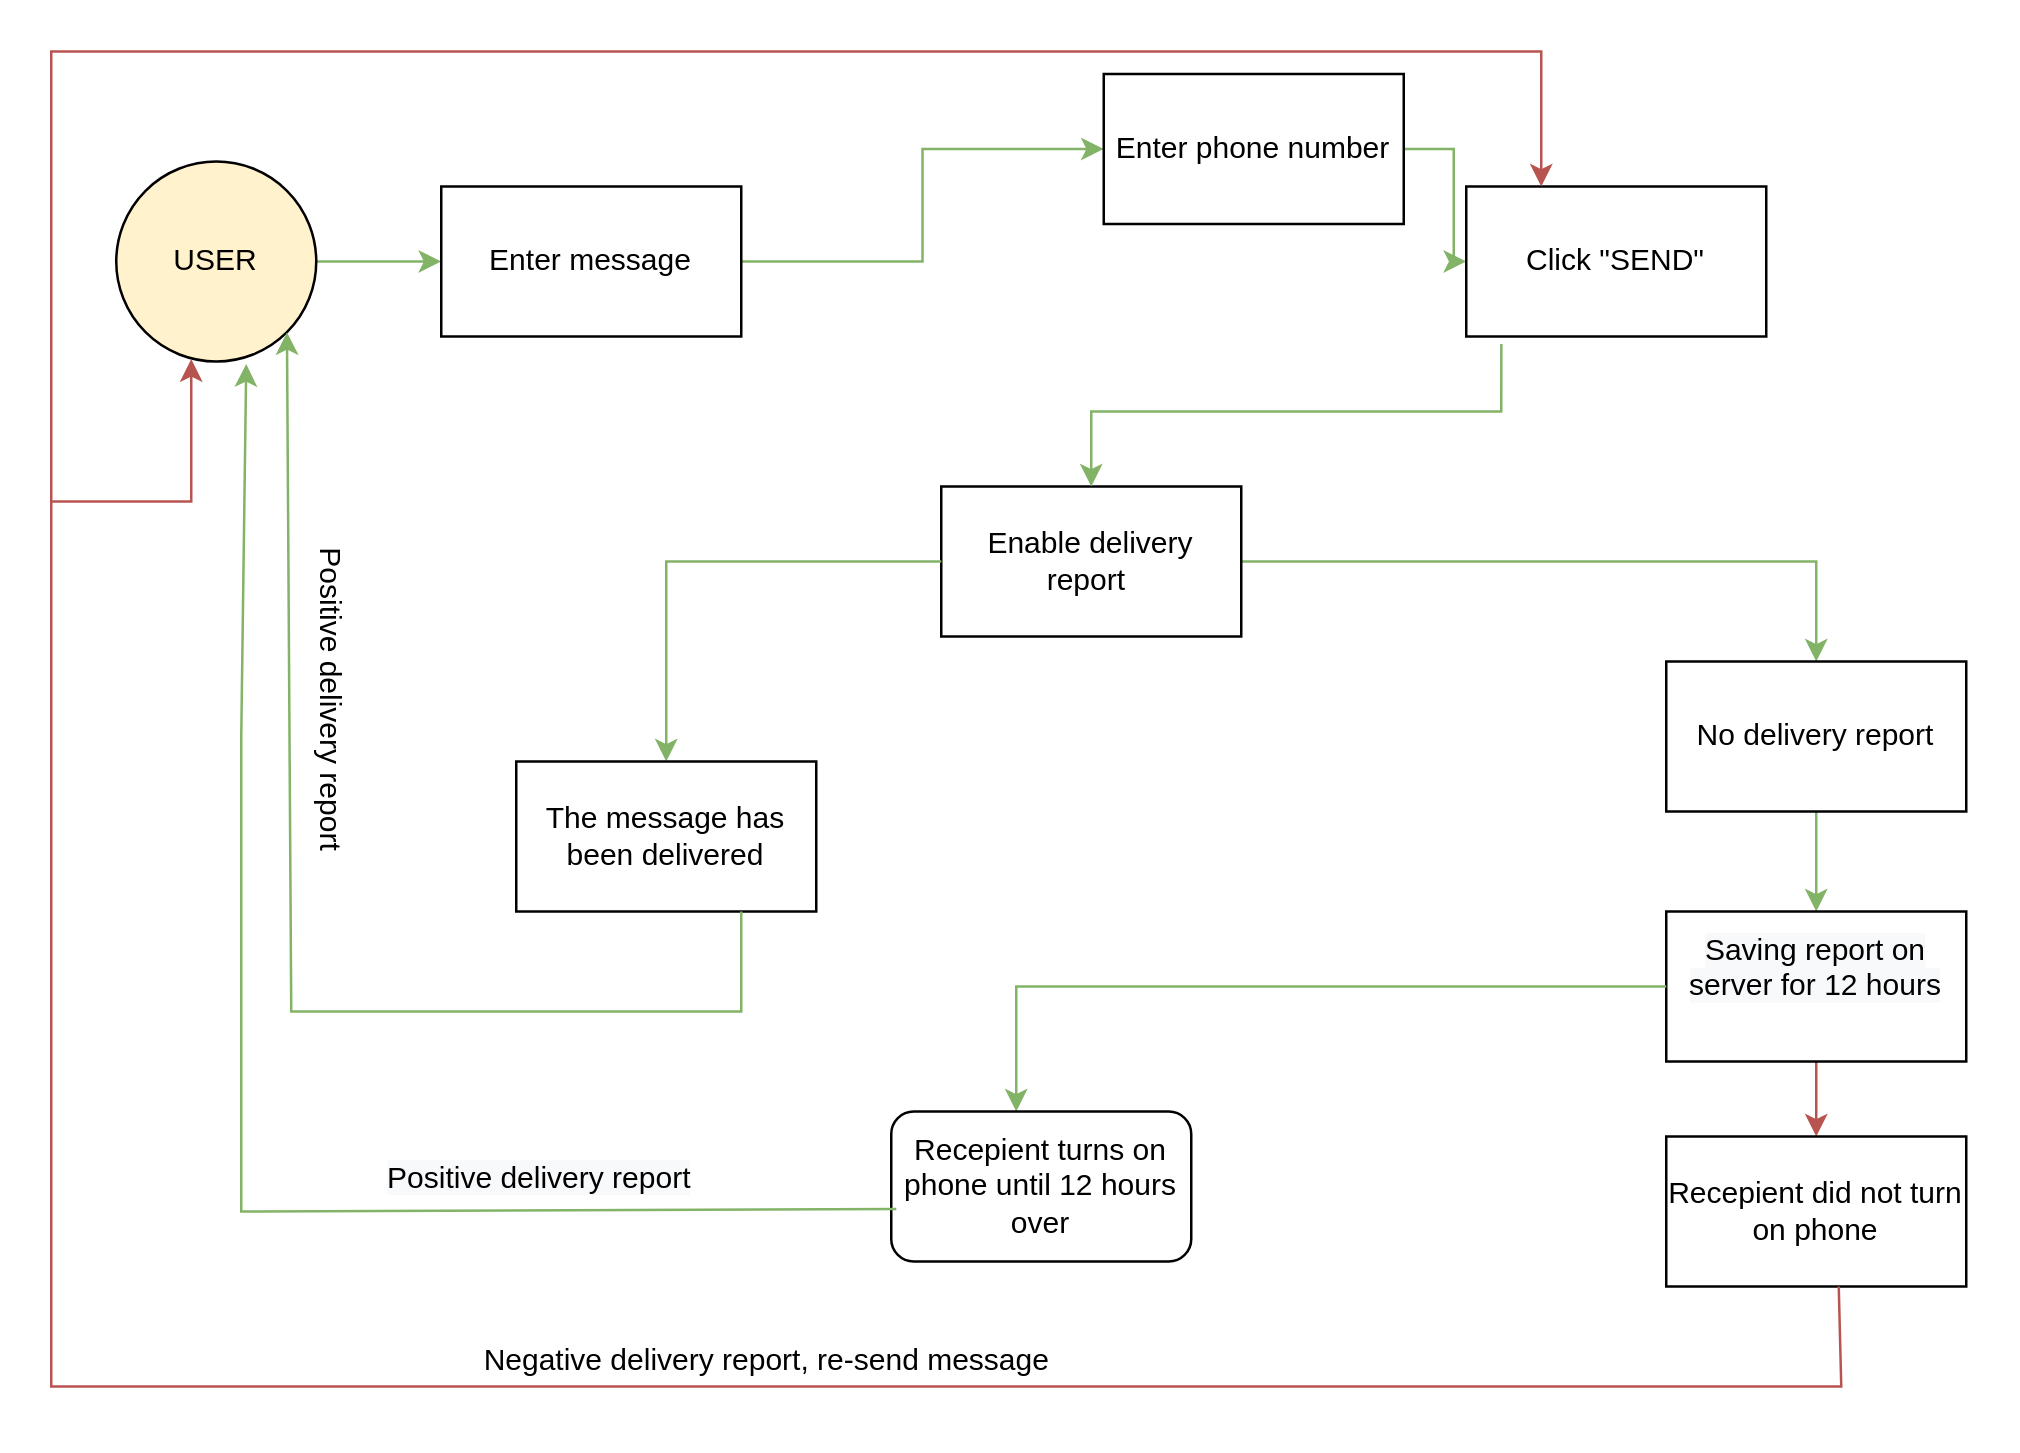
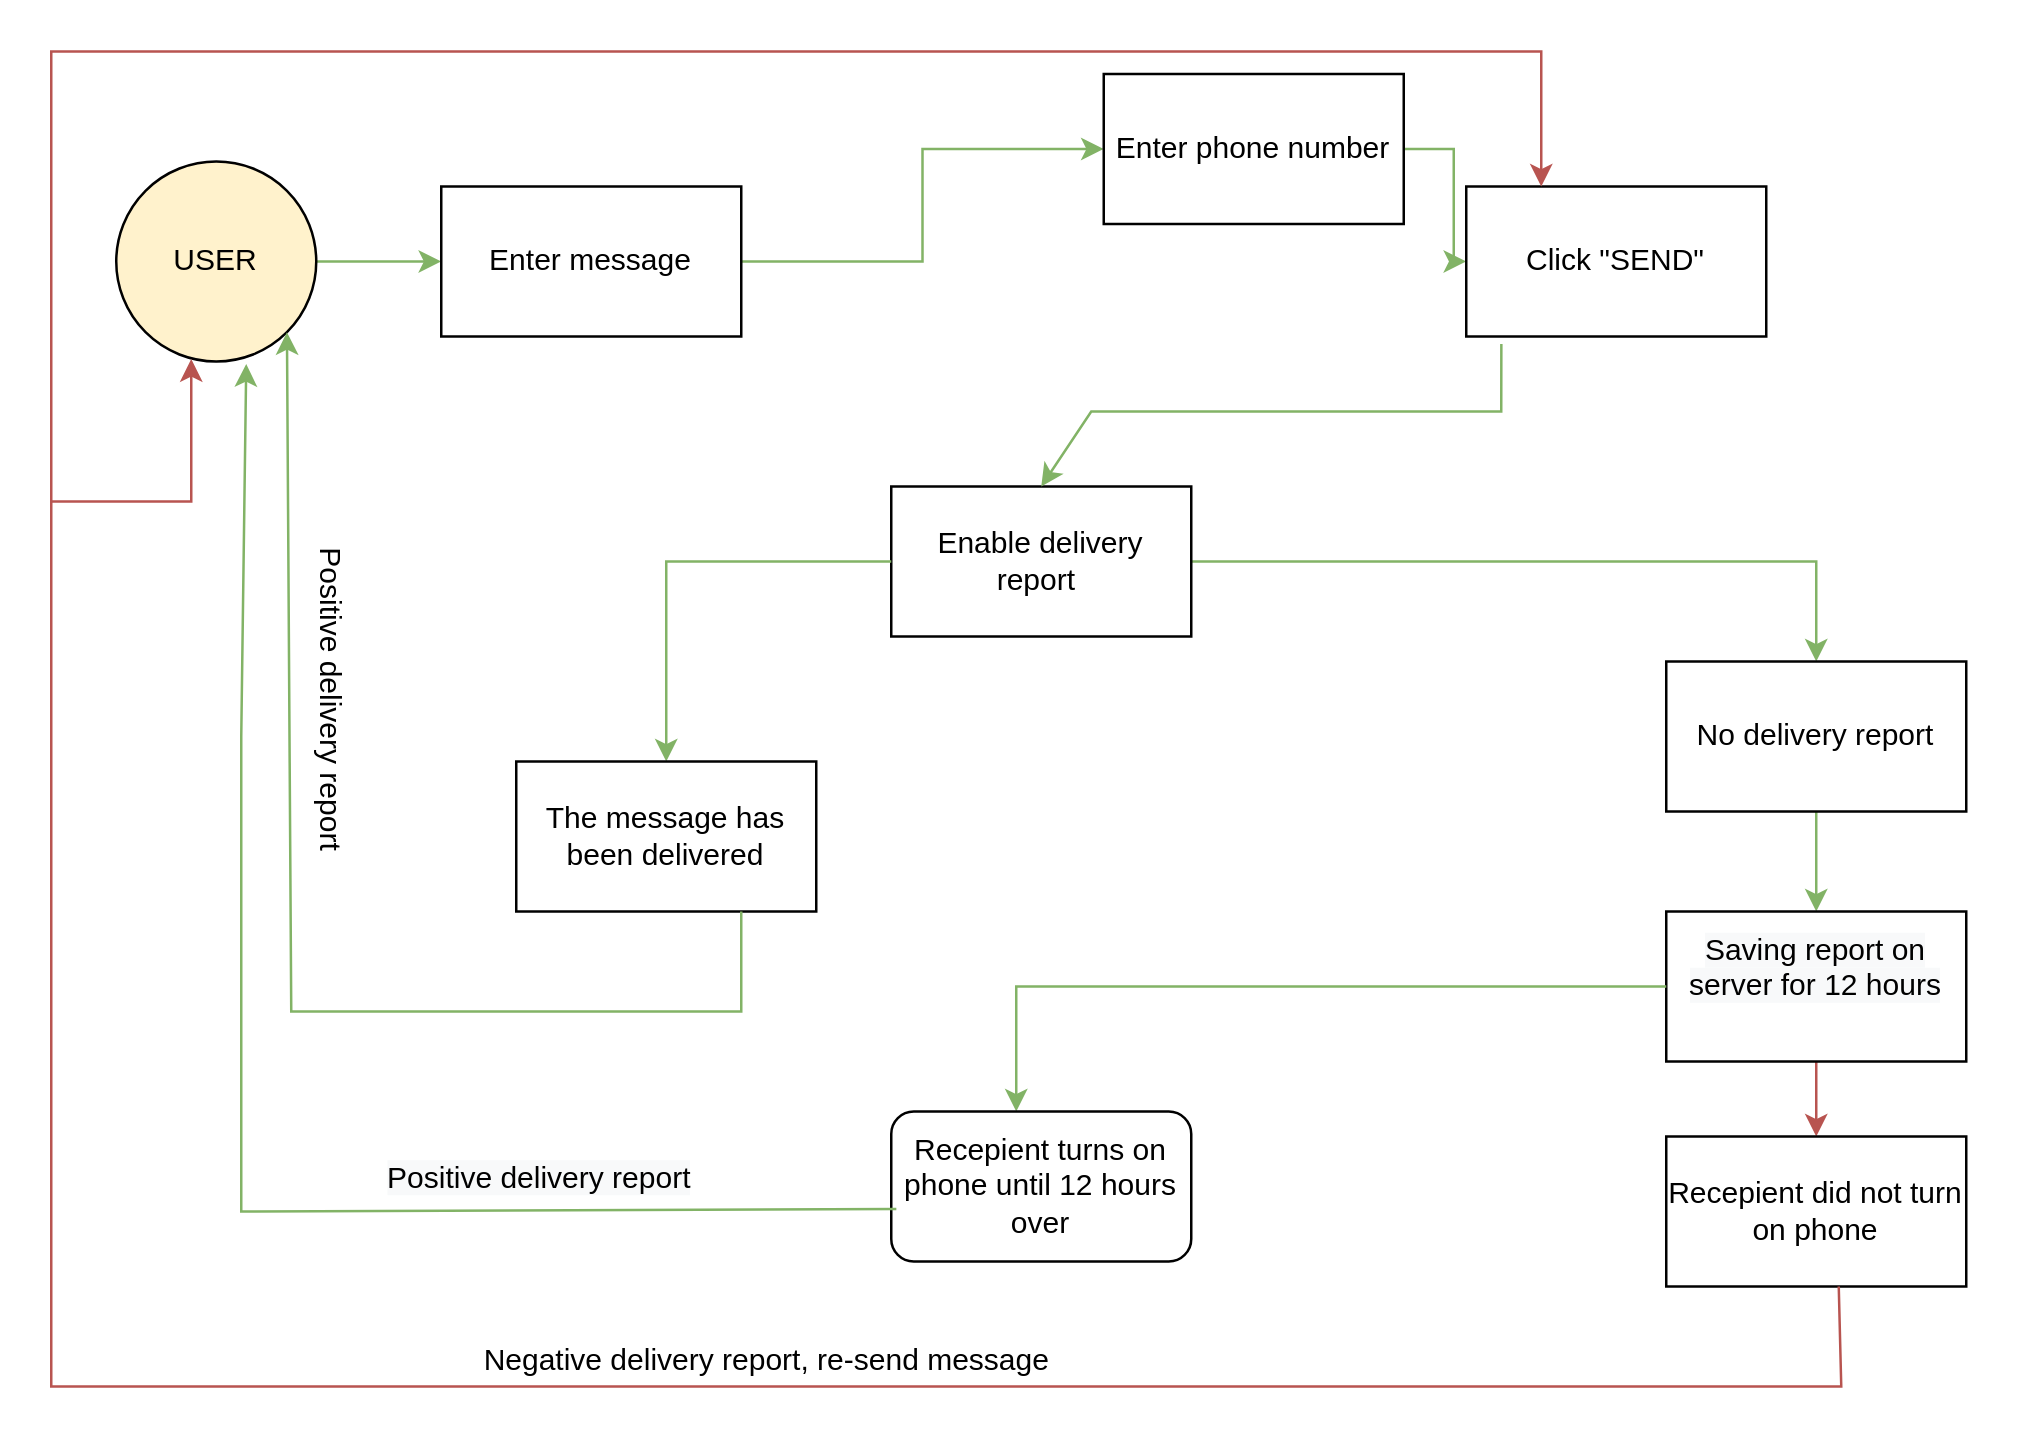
(1091, 561) -> (1041, 561)
